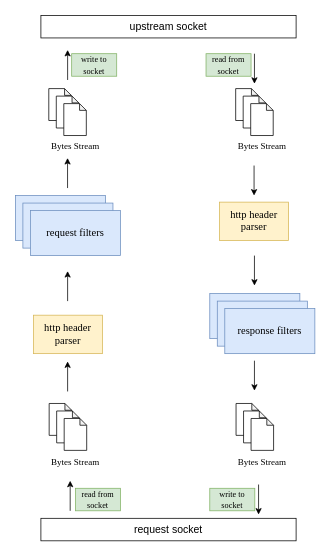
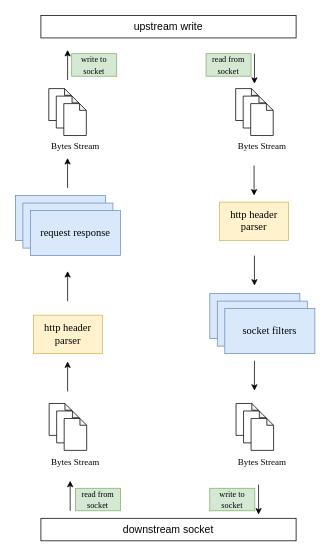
(168, 27) -> (168, 27)
(75, 233) -> (75, 233)
(270, 331) -> (270, 331)
(168, 529) -> (168, 529)
